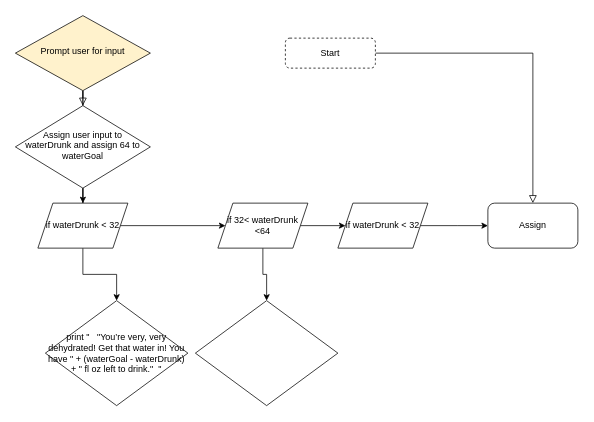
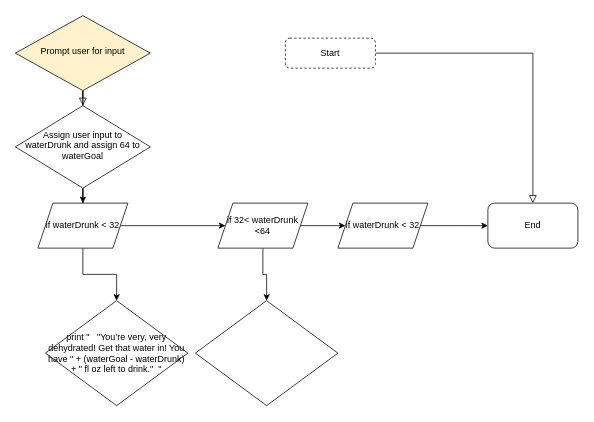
(533, 225) -> (533, 225)
